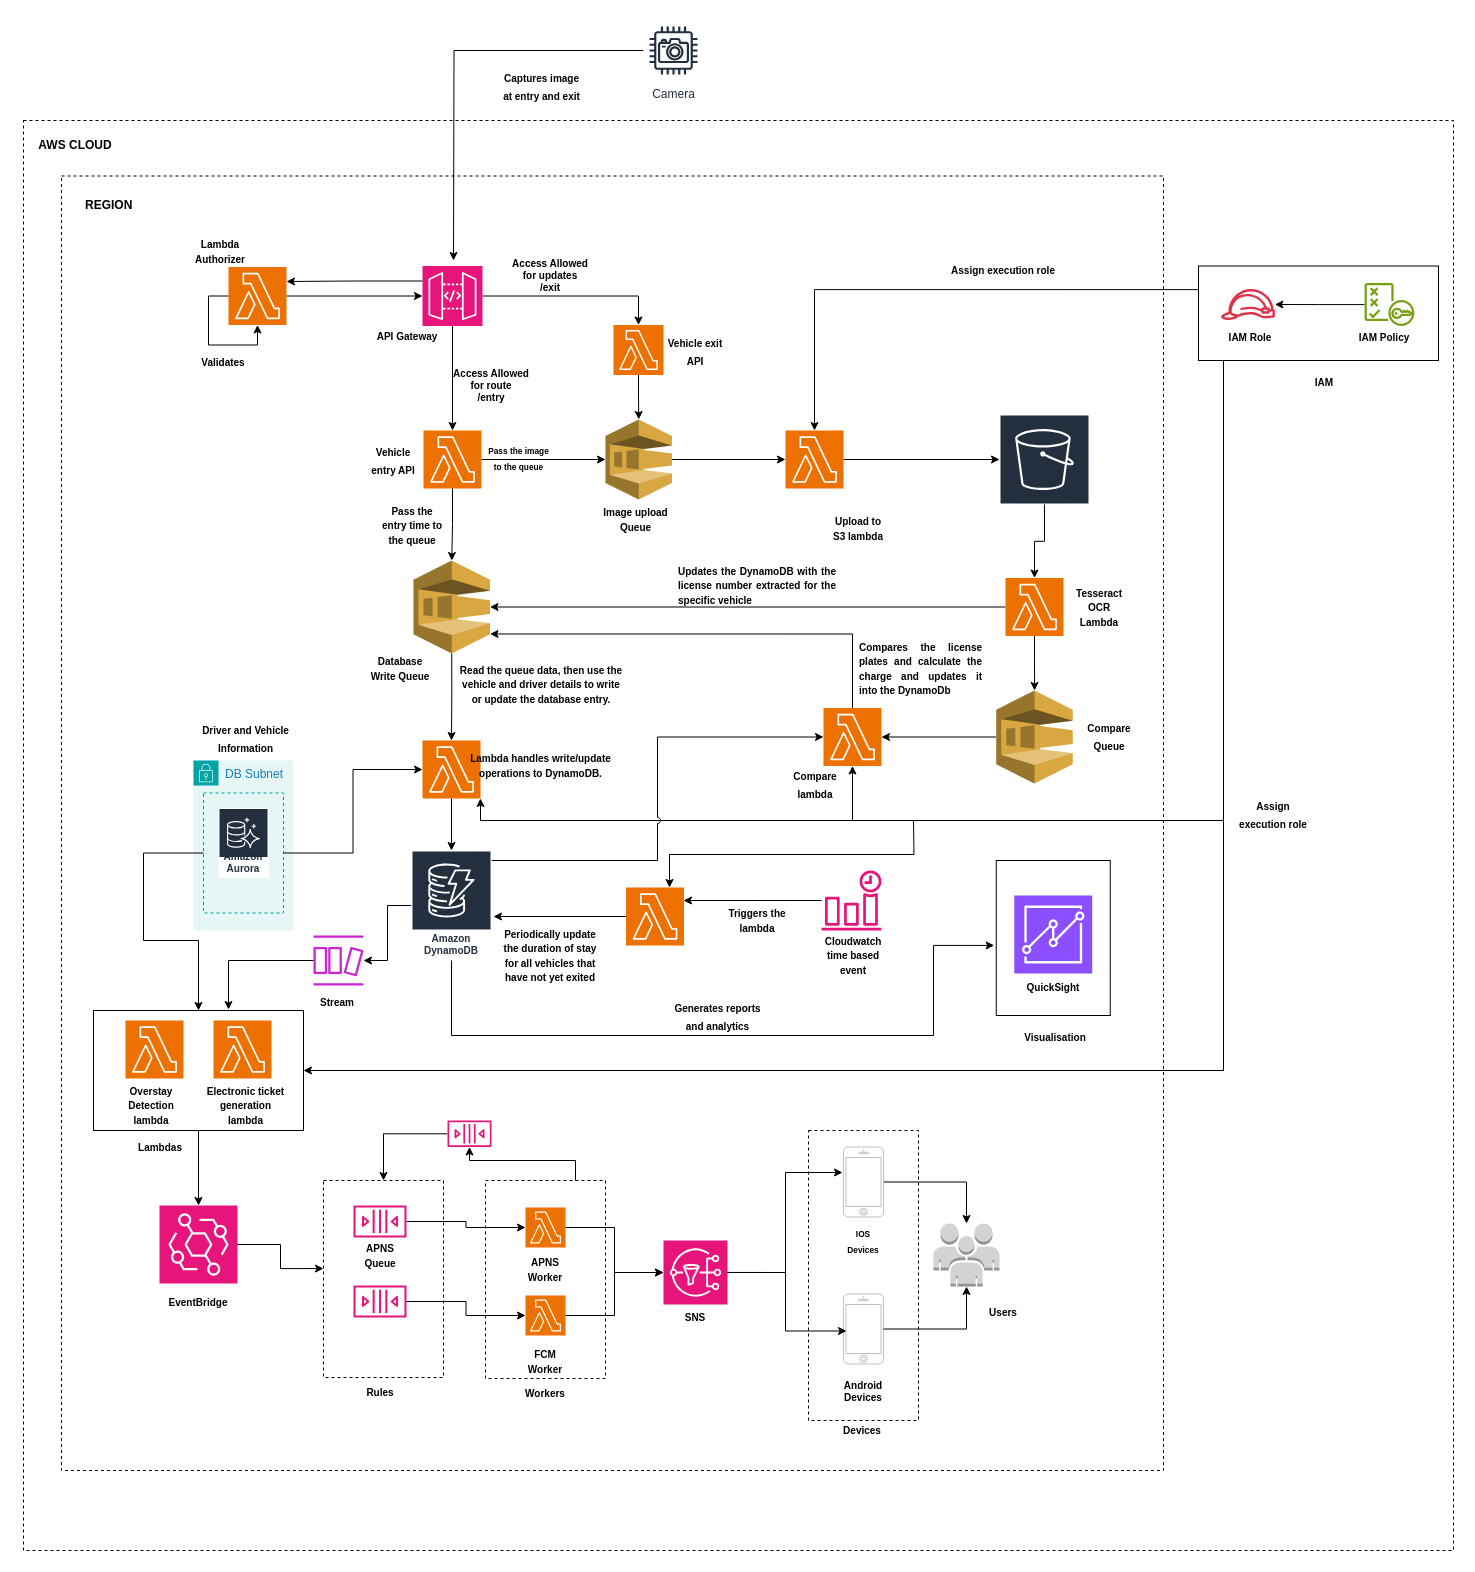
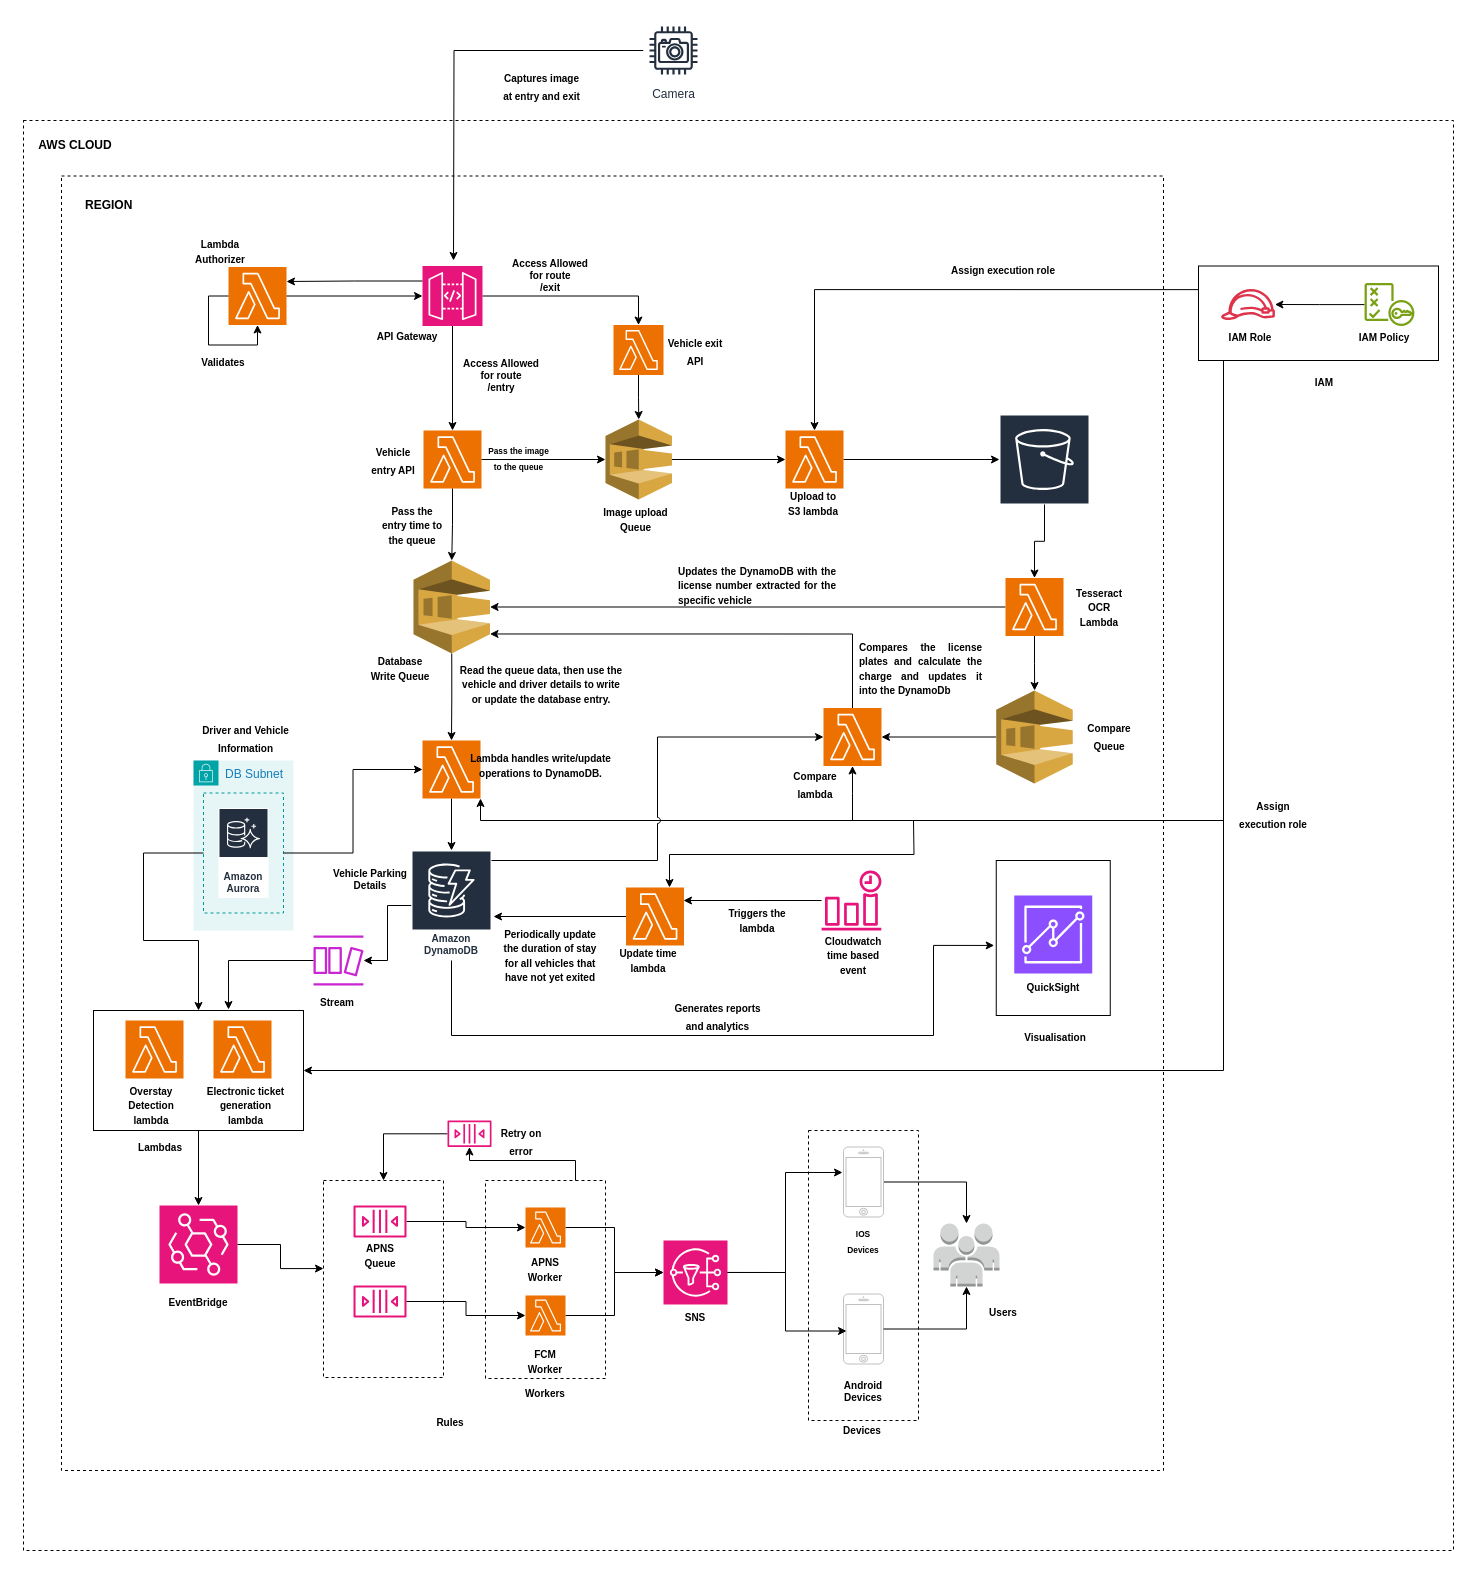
(551, 276) -> (551, 276)
(491, 386) -> (501, 376)
(859, 529) -> (814, 504)
(244, 843) -> (244, 853)
none -> (370, 886)
none -> (649, 961)
none -> (522, 1146)
(380, 1393) -> (450, 1423)
